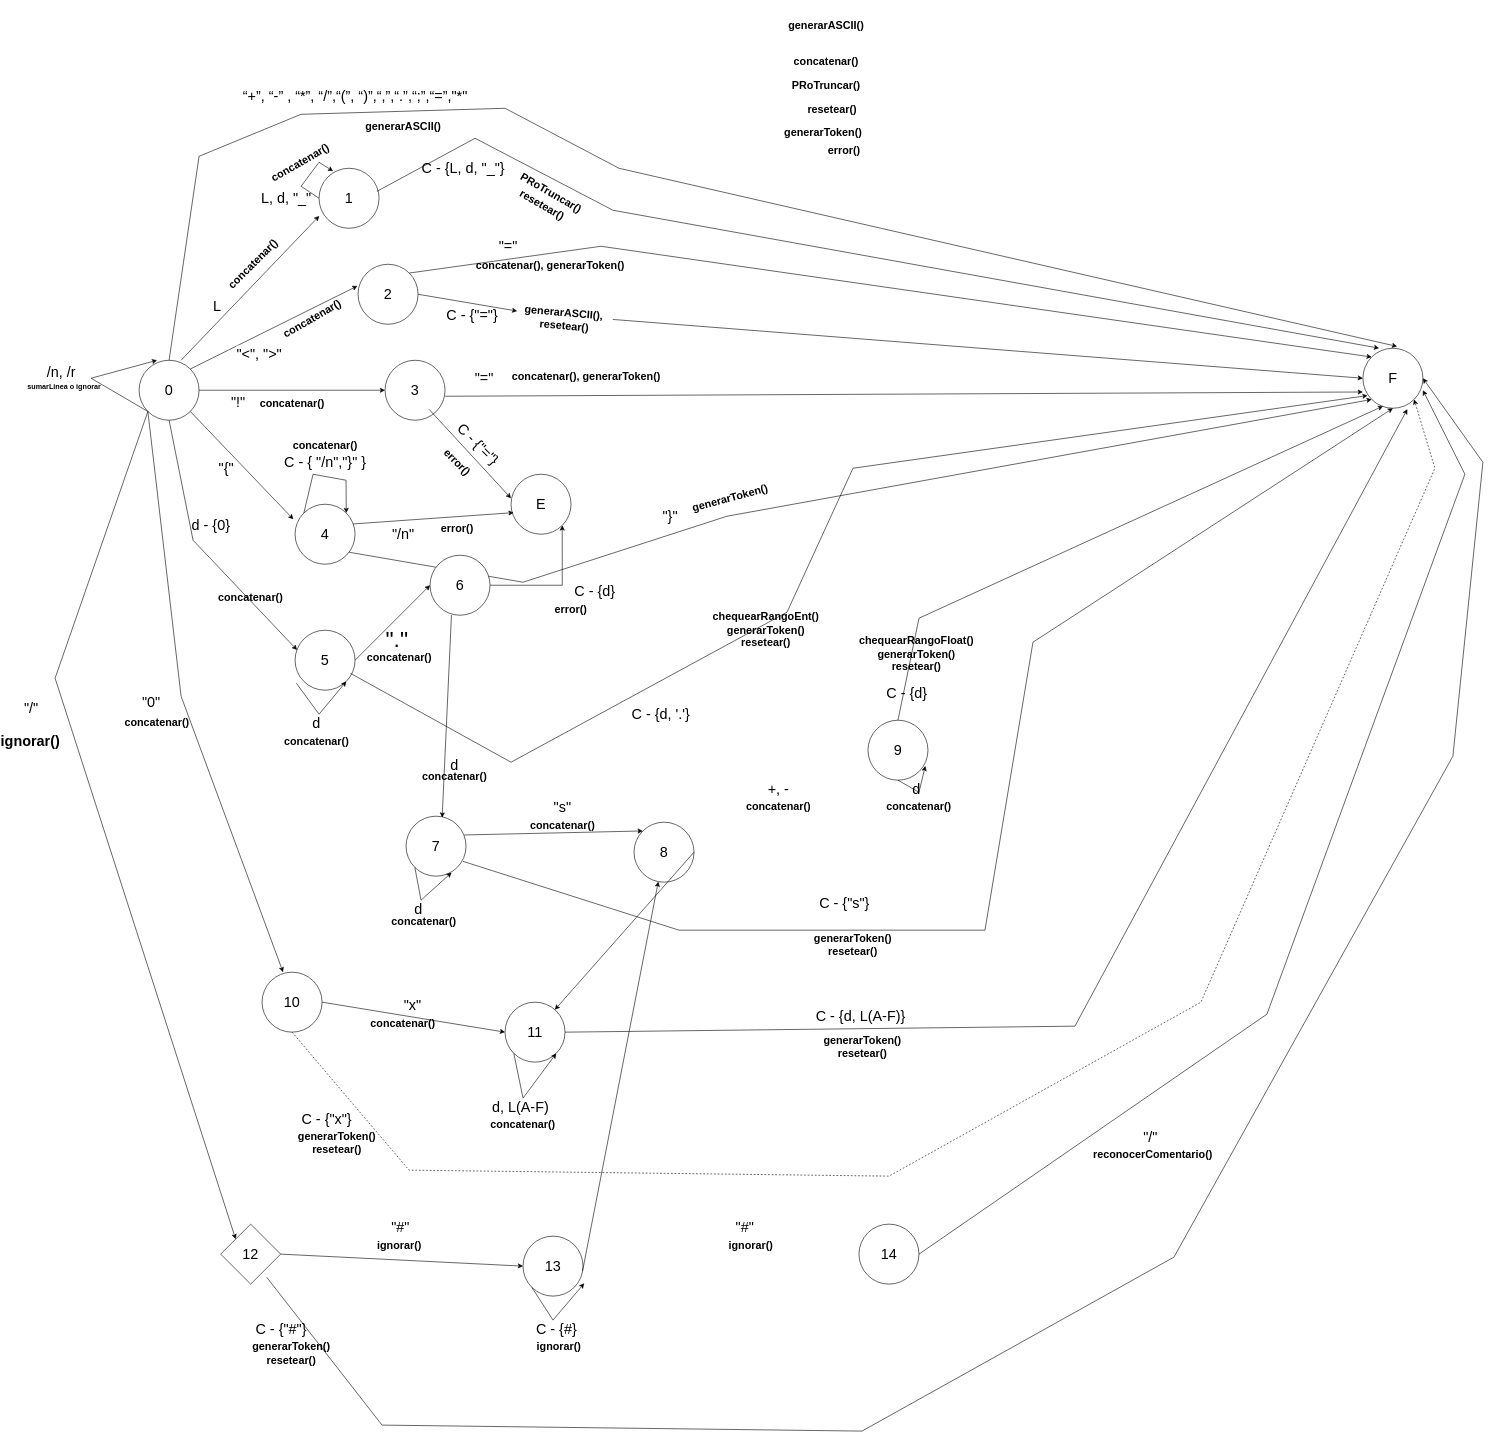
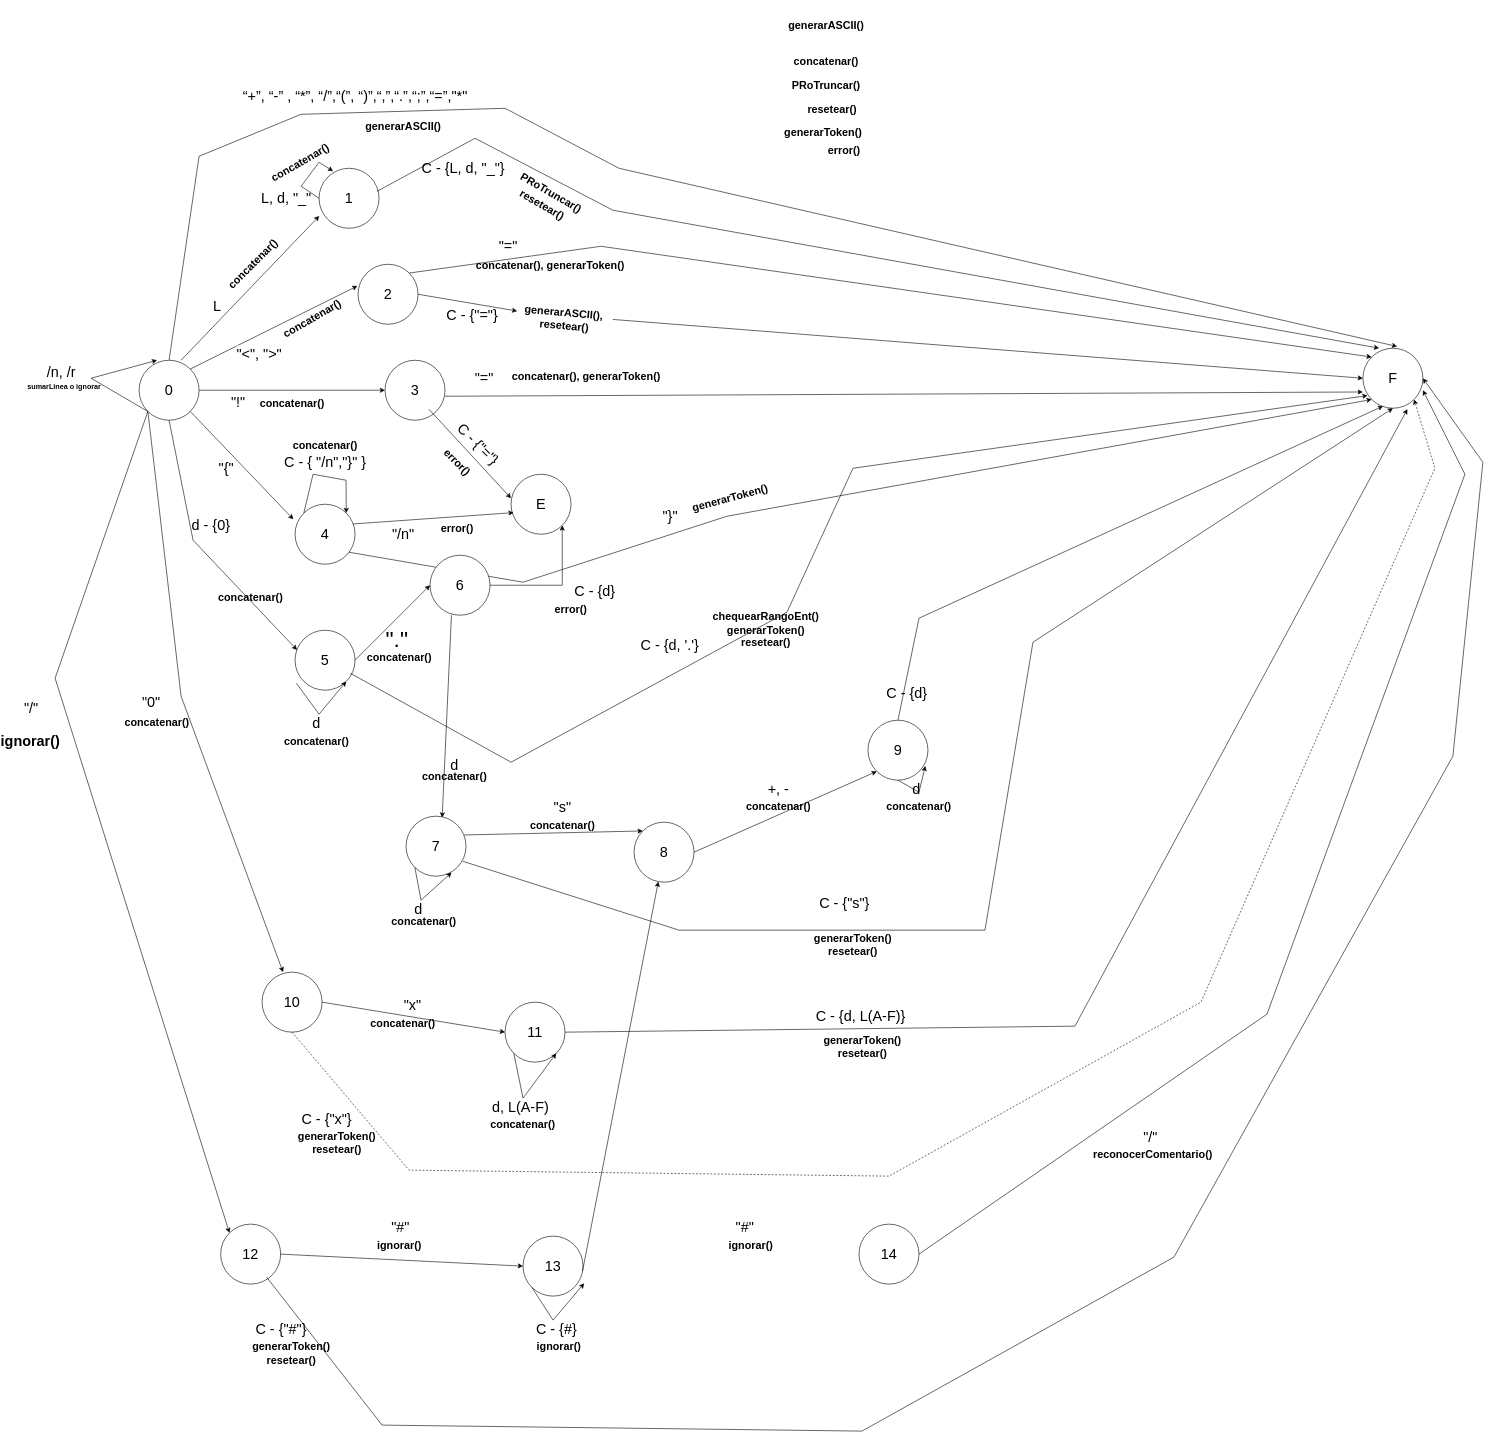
(917, 654) -> none
(661, 714) -> (670, 645)
(626, 930) -> (784, 813)
(251, 1254) -> (251, 1254)
